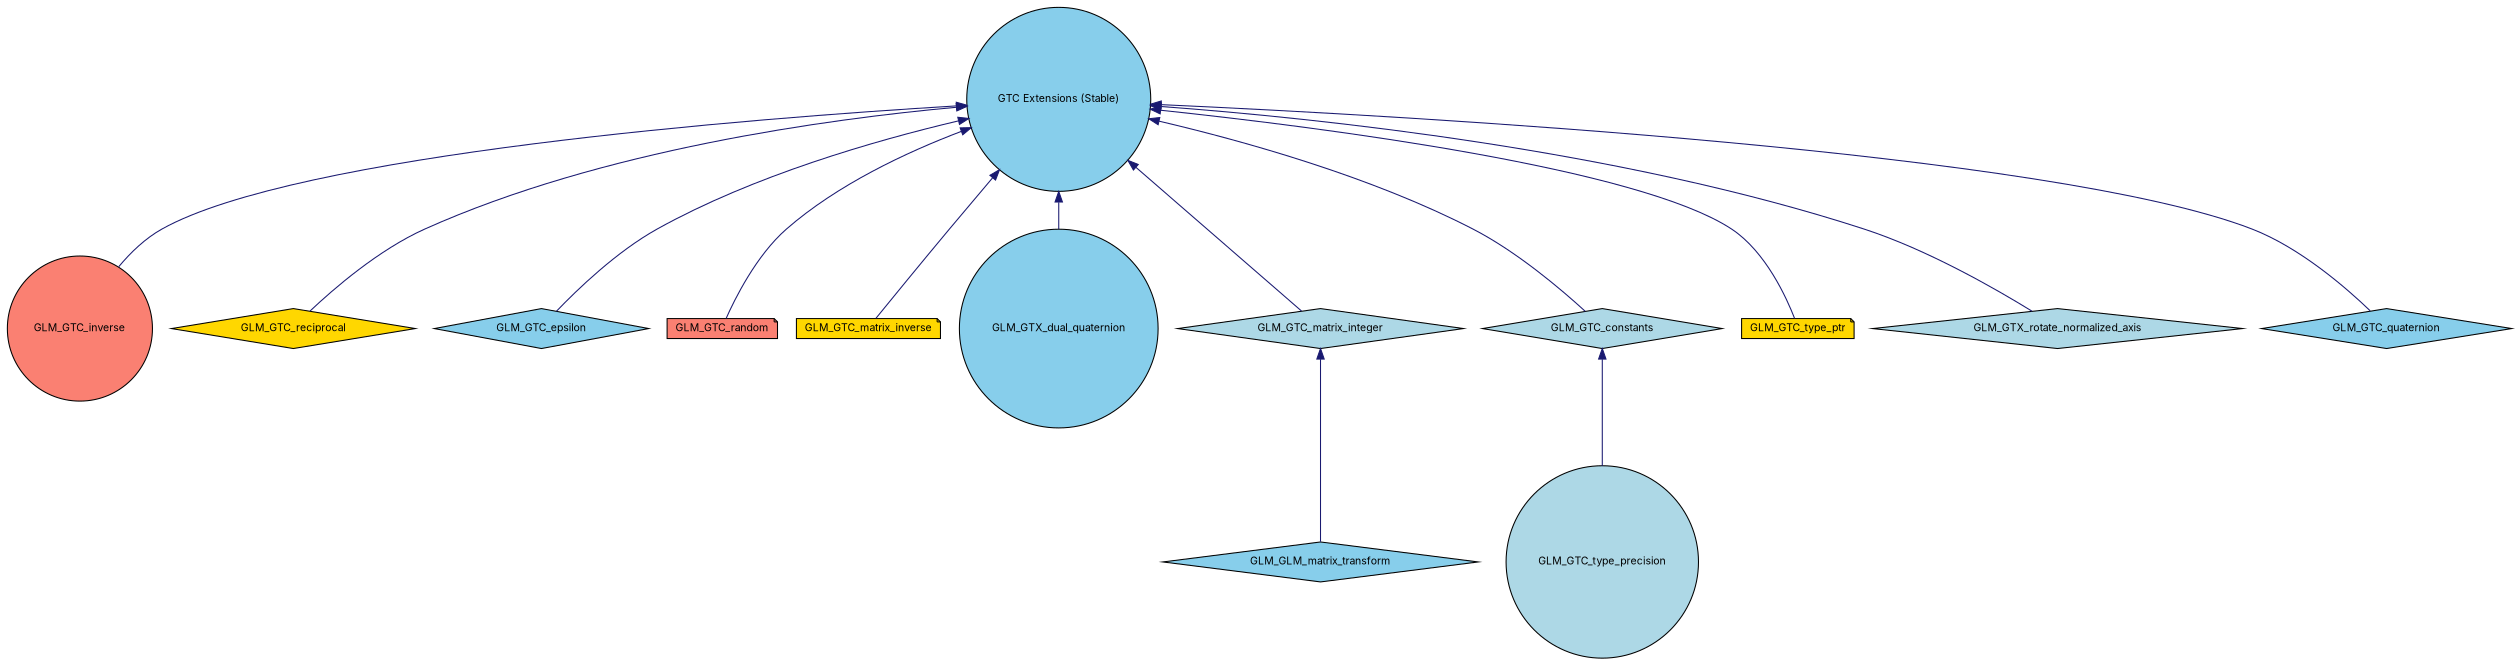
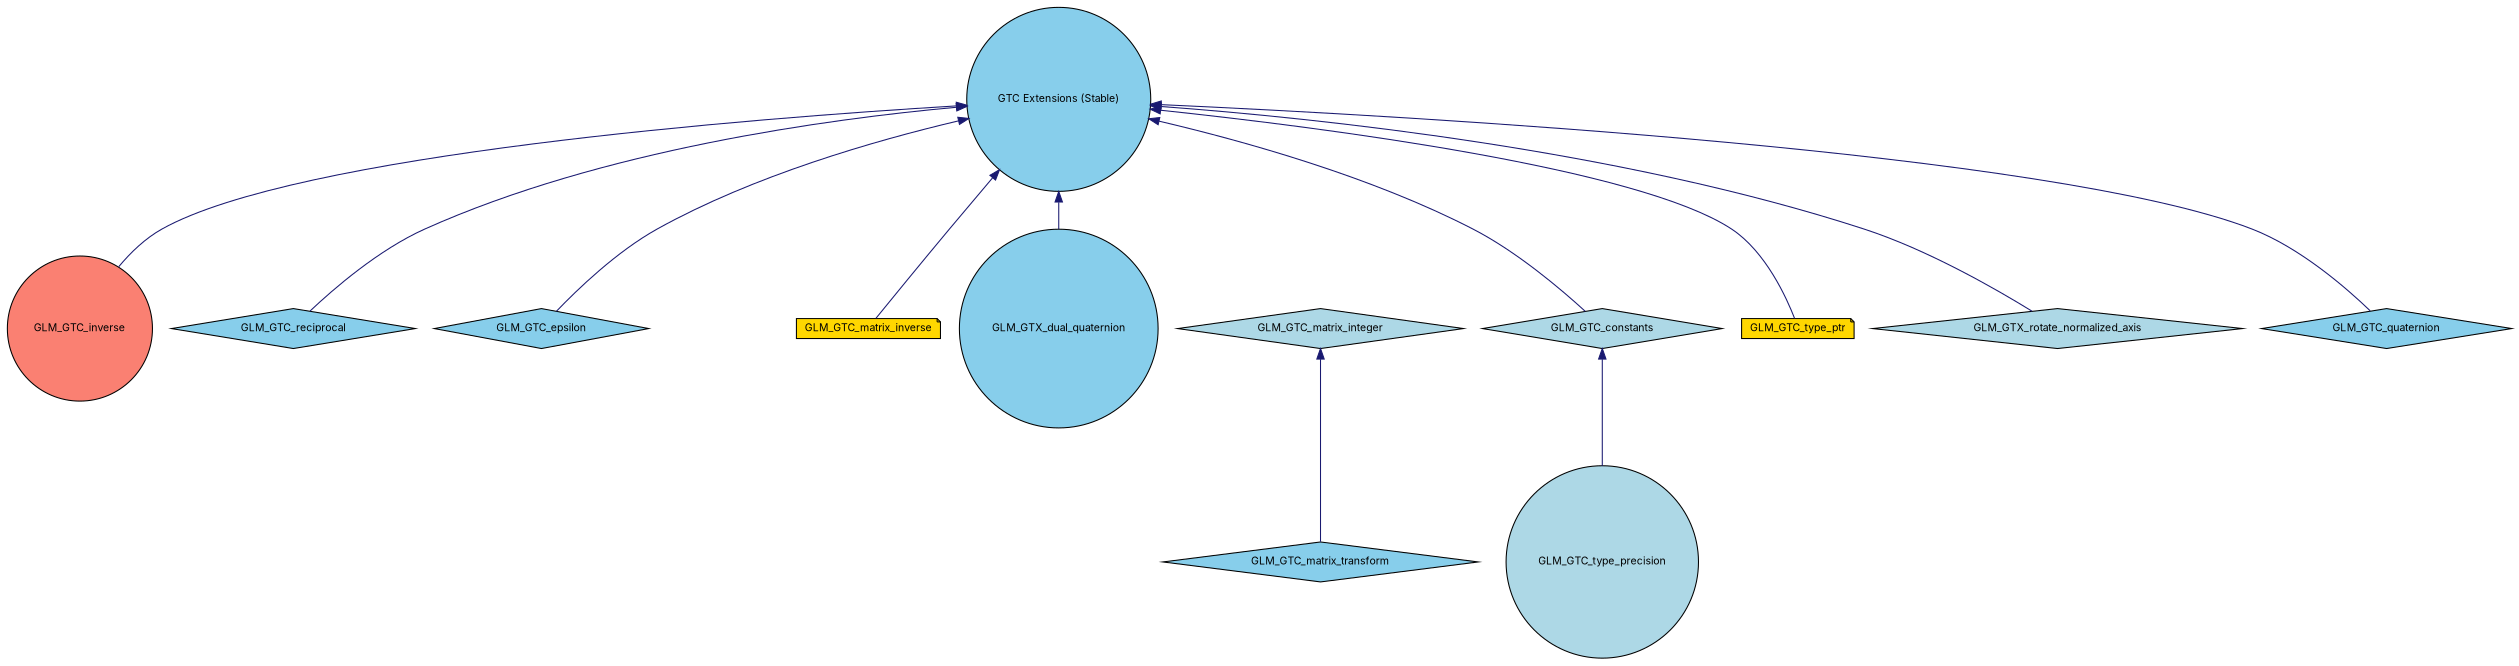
(1219, 239) -> none
(293, 329) -> (293, 329)
(722, 329) -> none
(1321, 562) -> (1321, 562)
